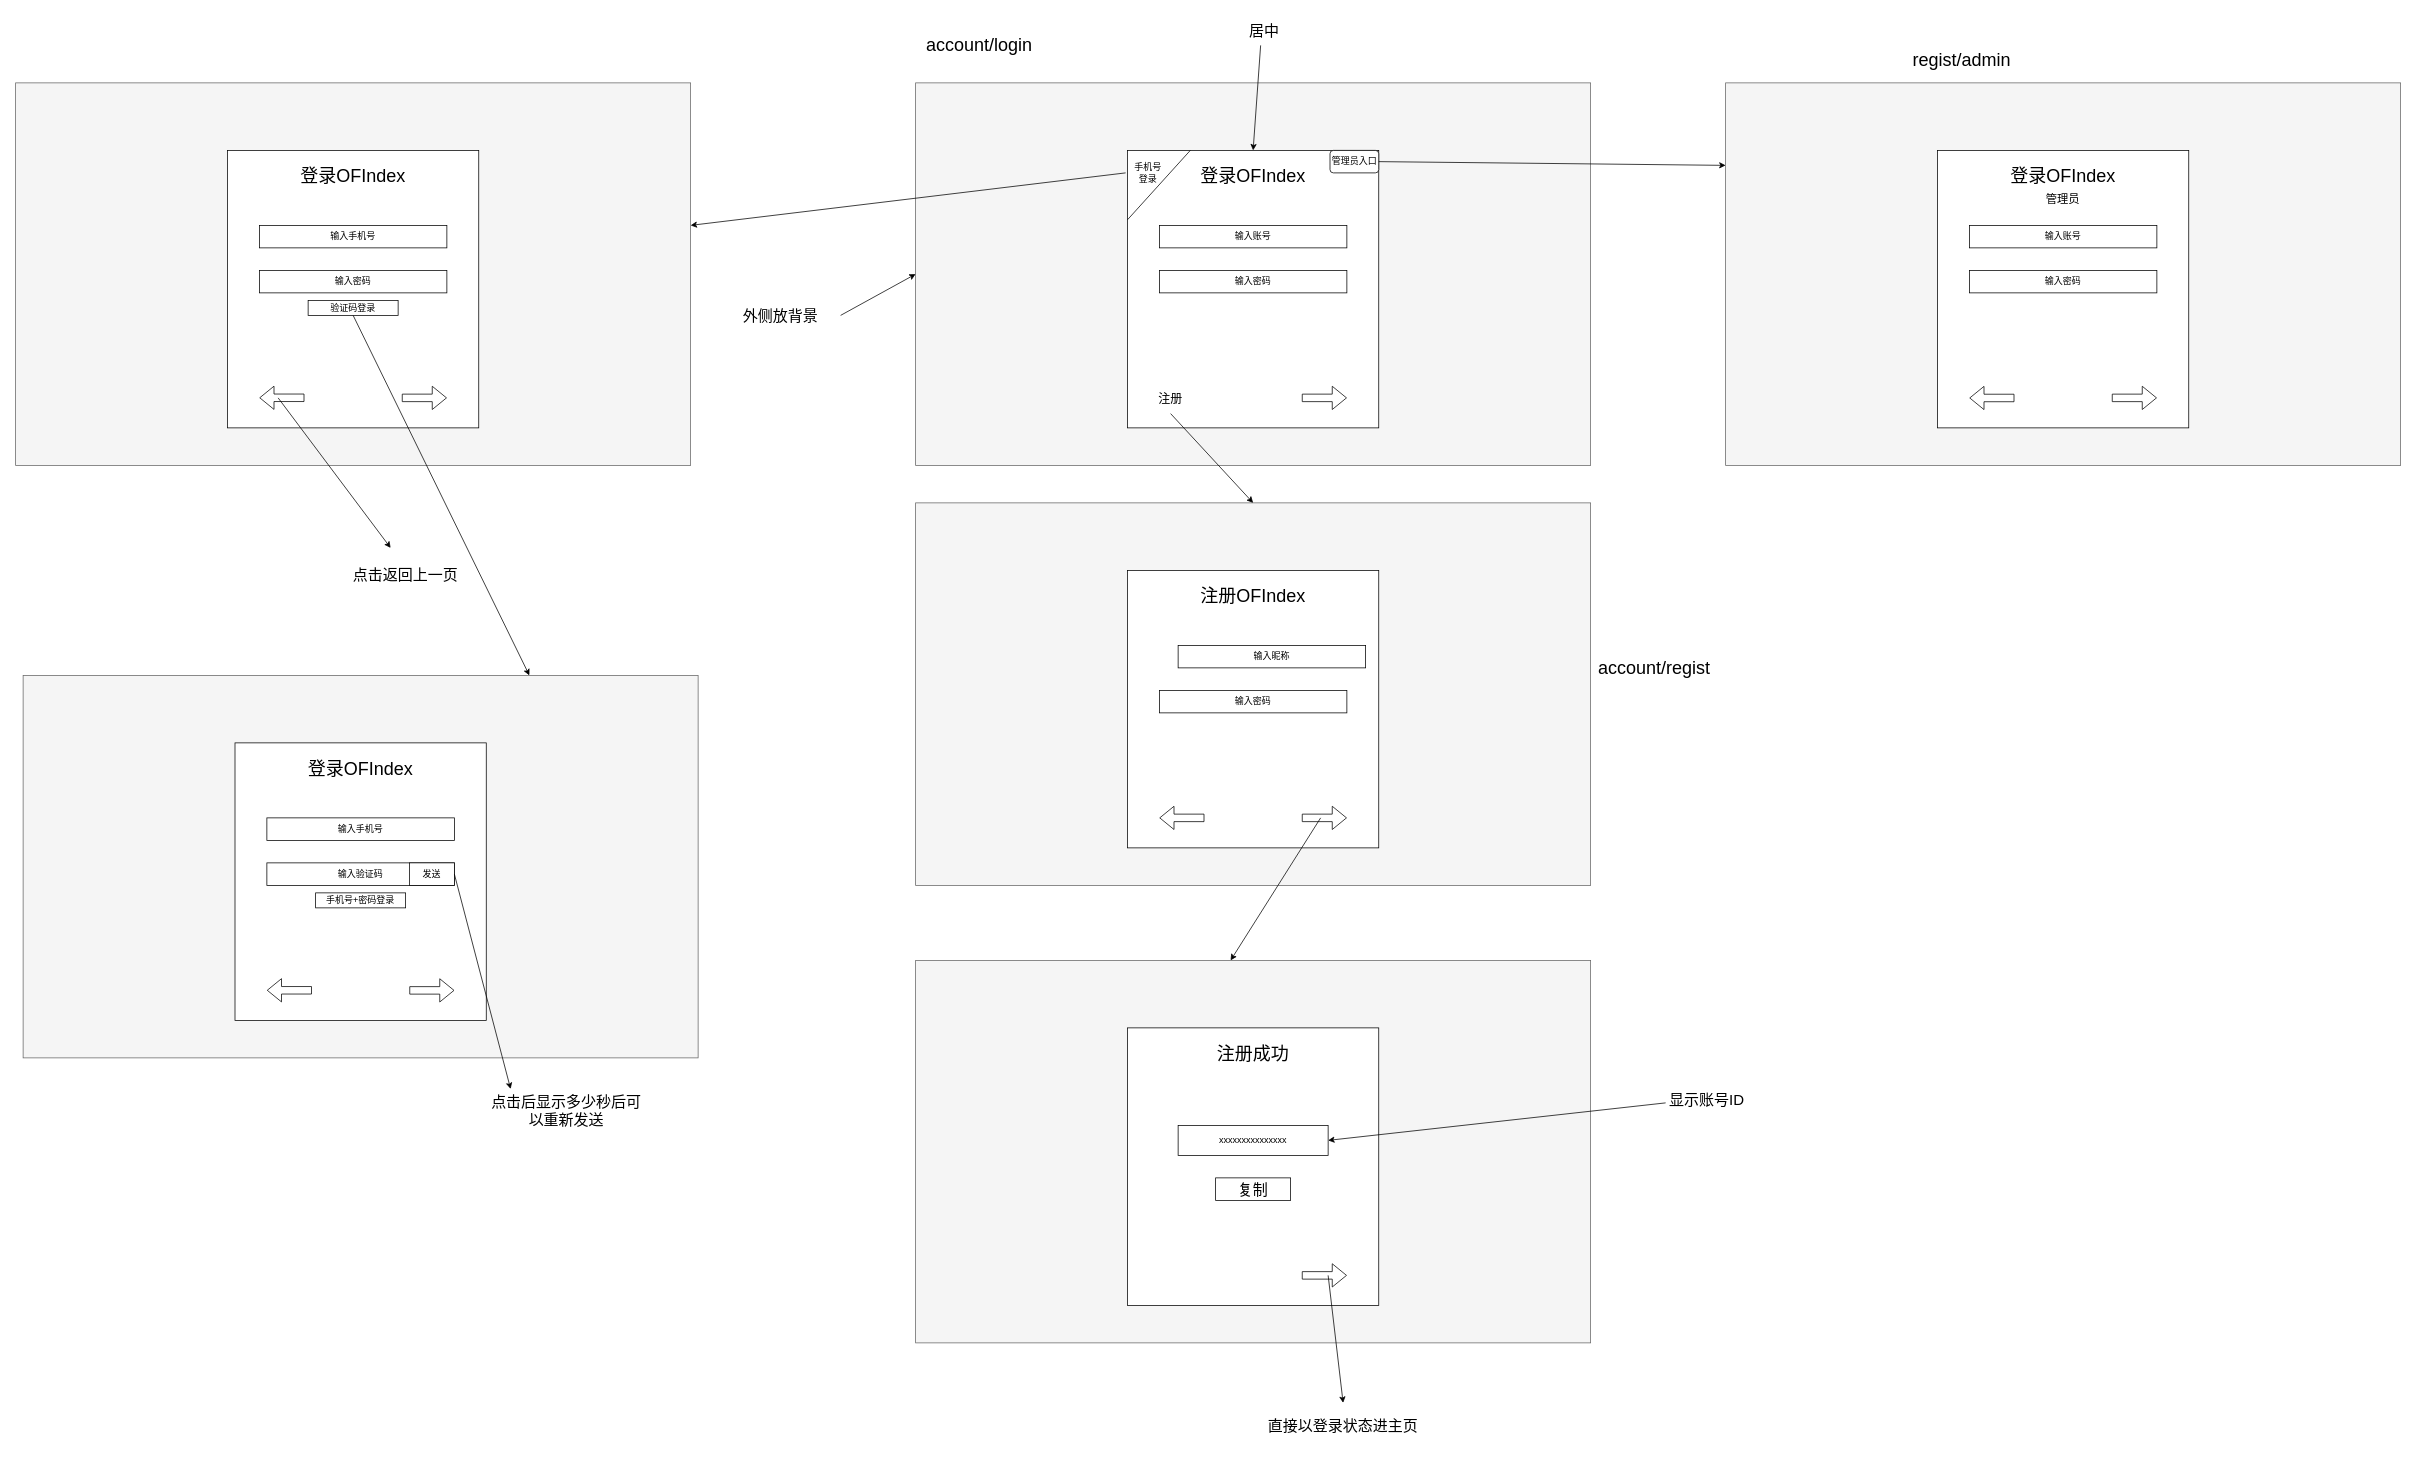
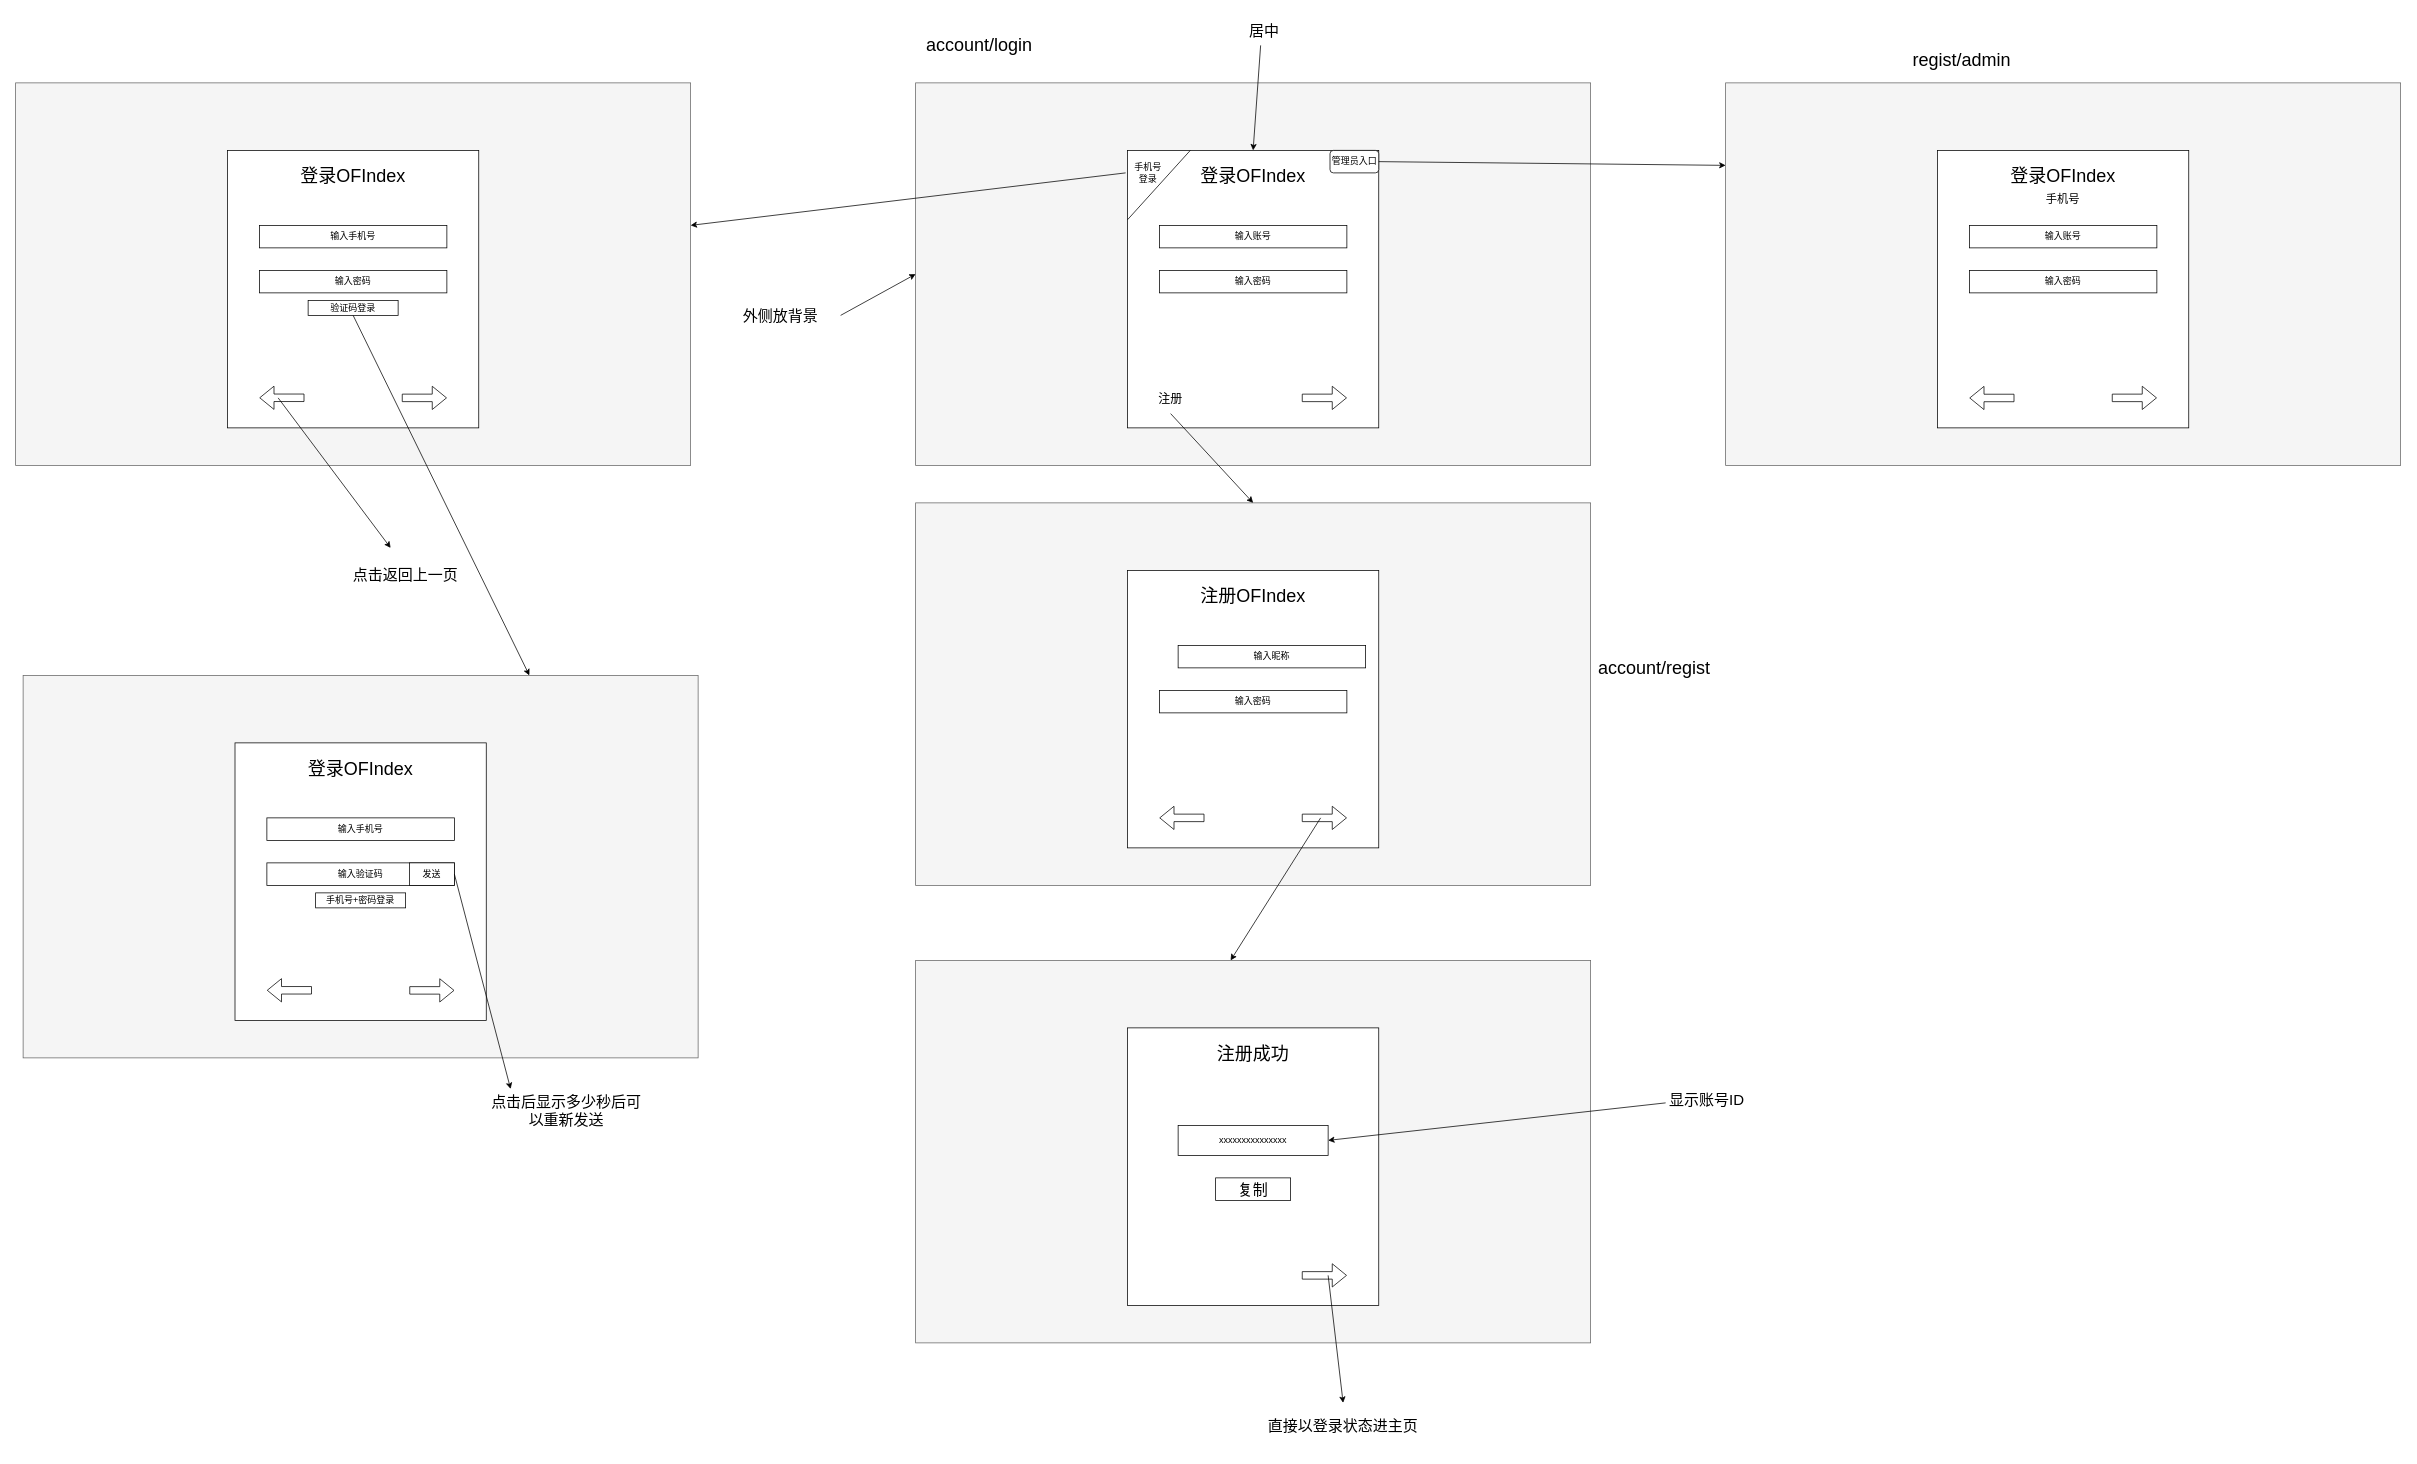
(2063, 199) -> (2063, 199)
